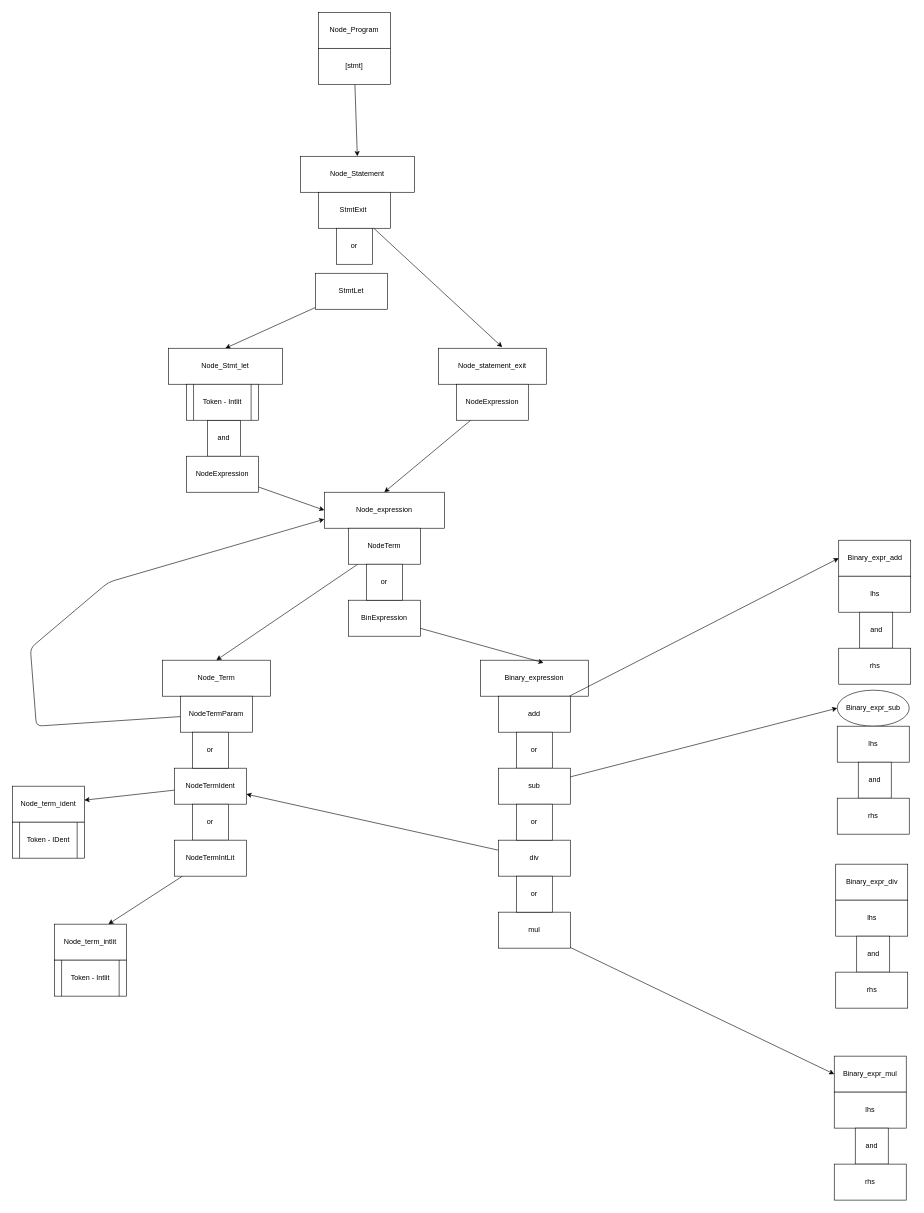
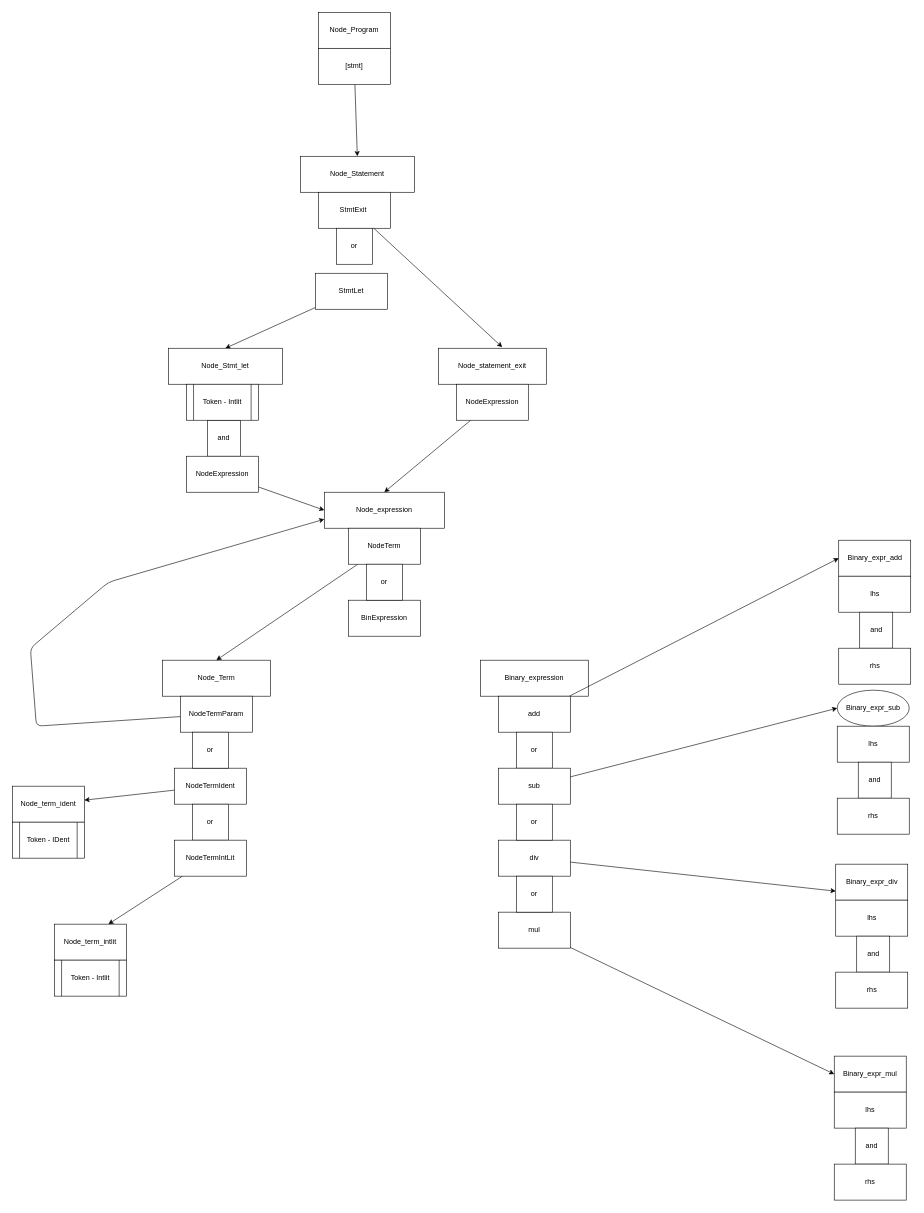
(480, 645) -> none
(374, 823) -> (702, 877)
